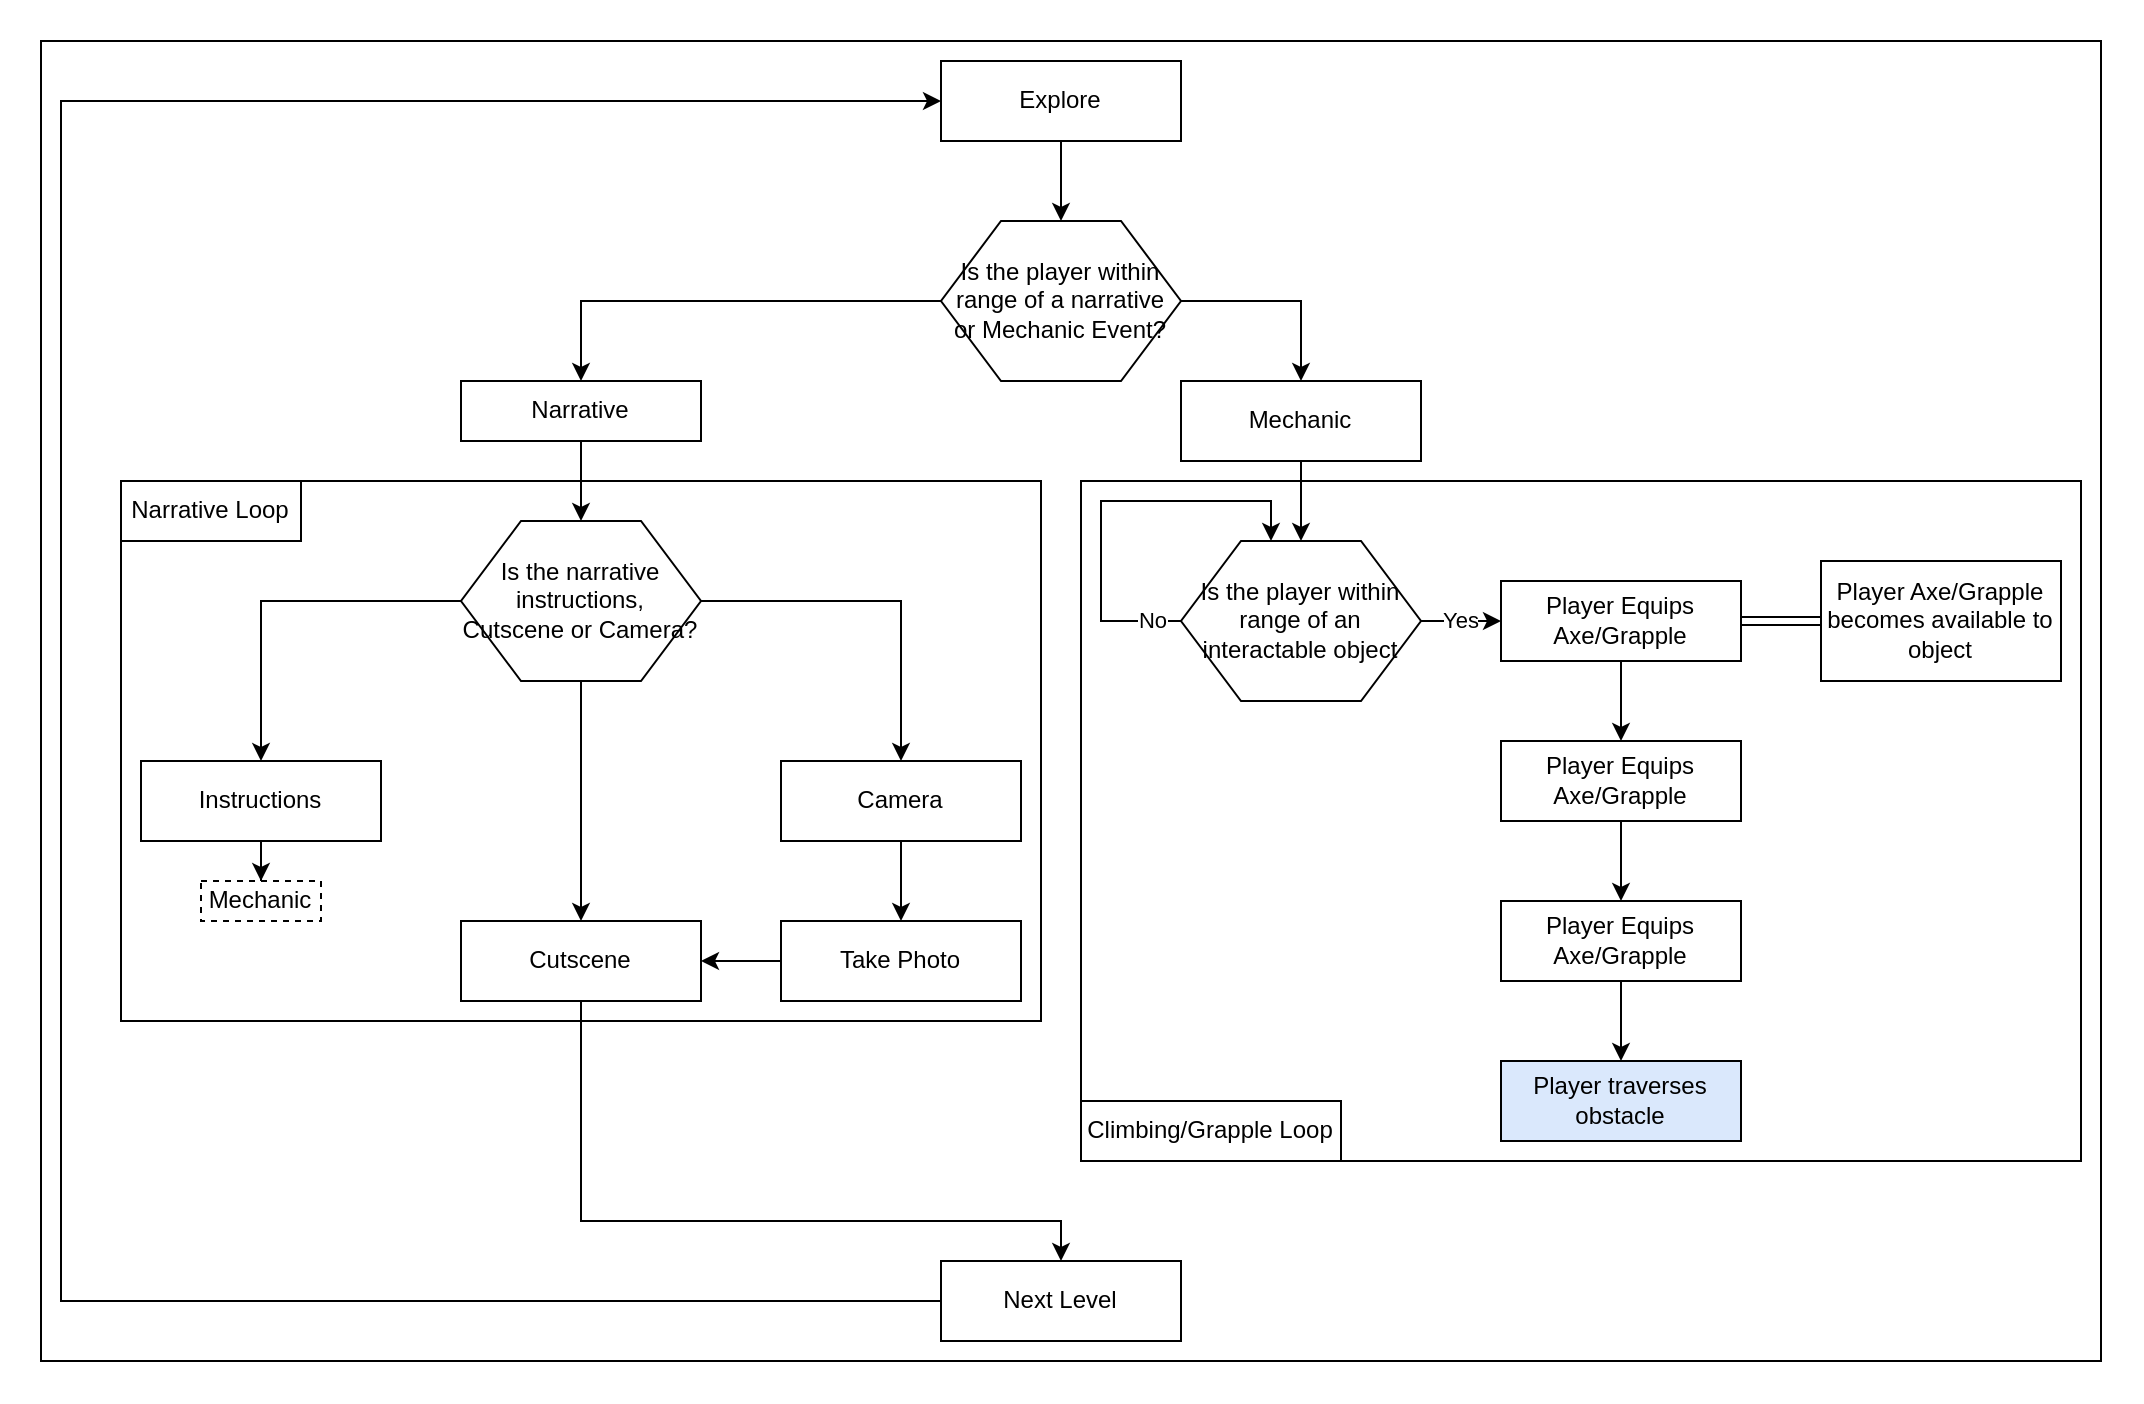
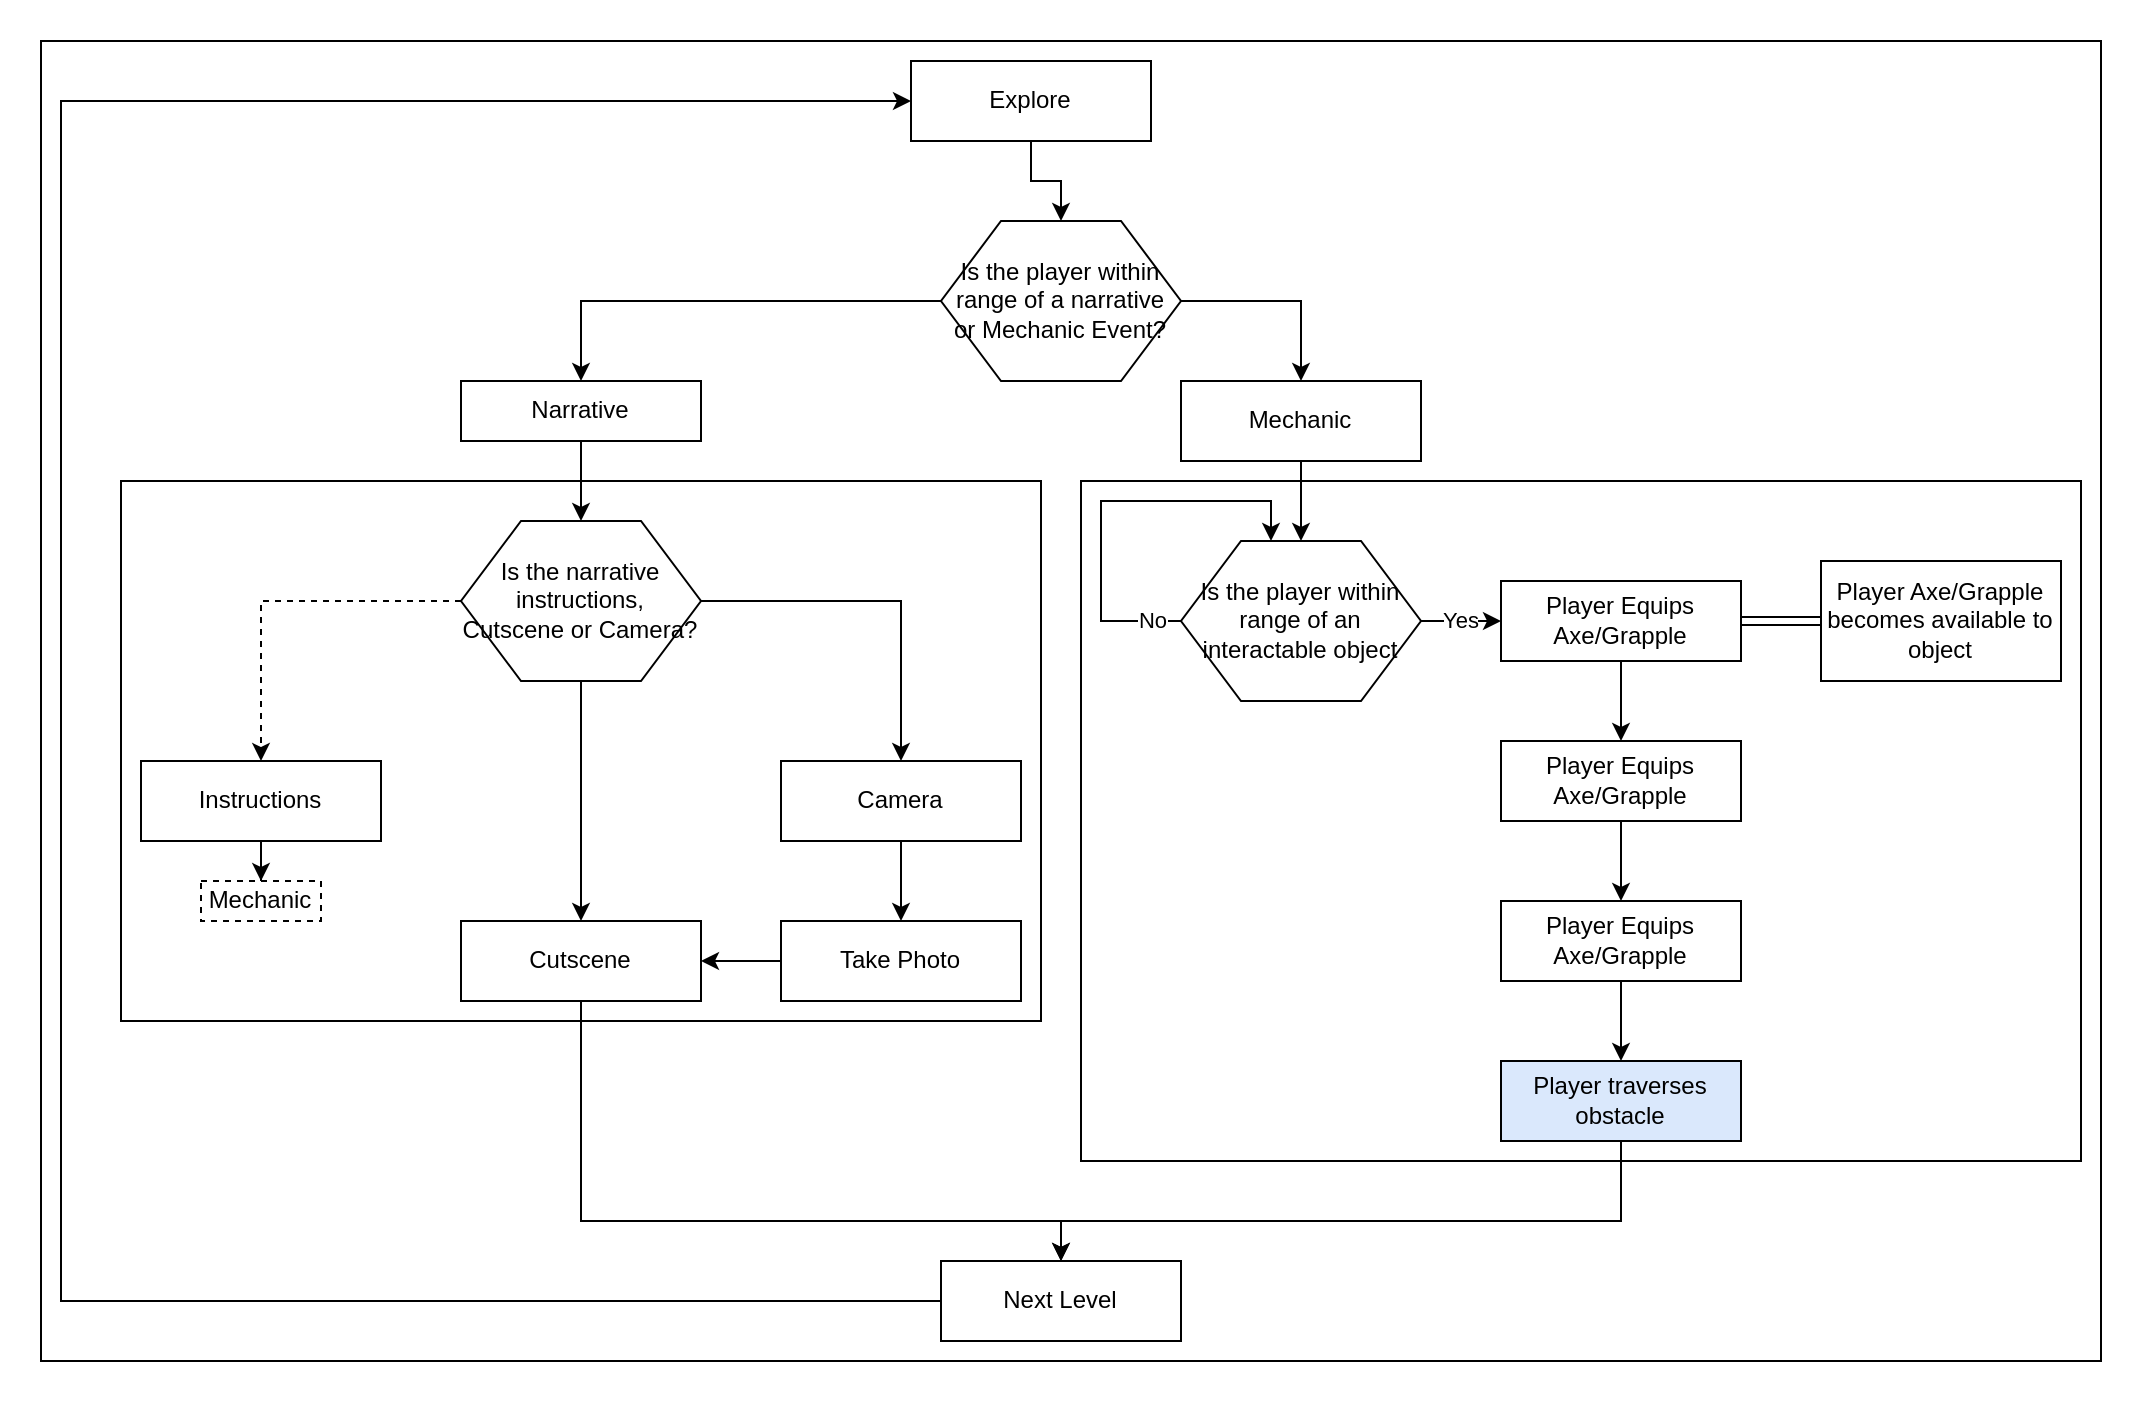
(1061, 101) -> (1031, 101)
(211, 511) -> none
(285, 601) -> (285, 601)
(1211, 1131) -> none
none -> (1383, 1221)
